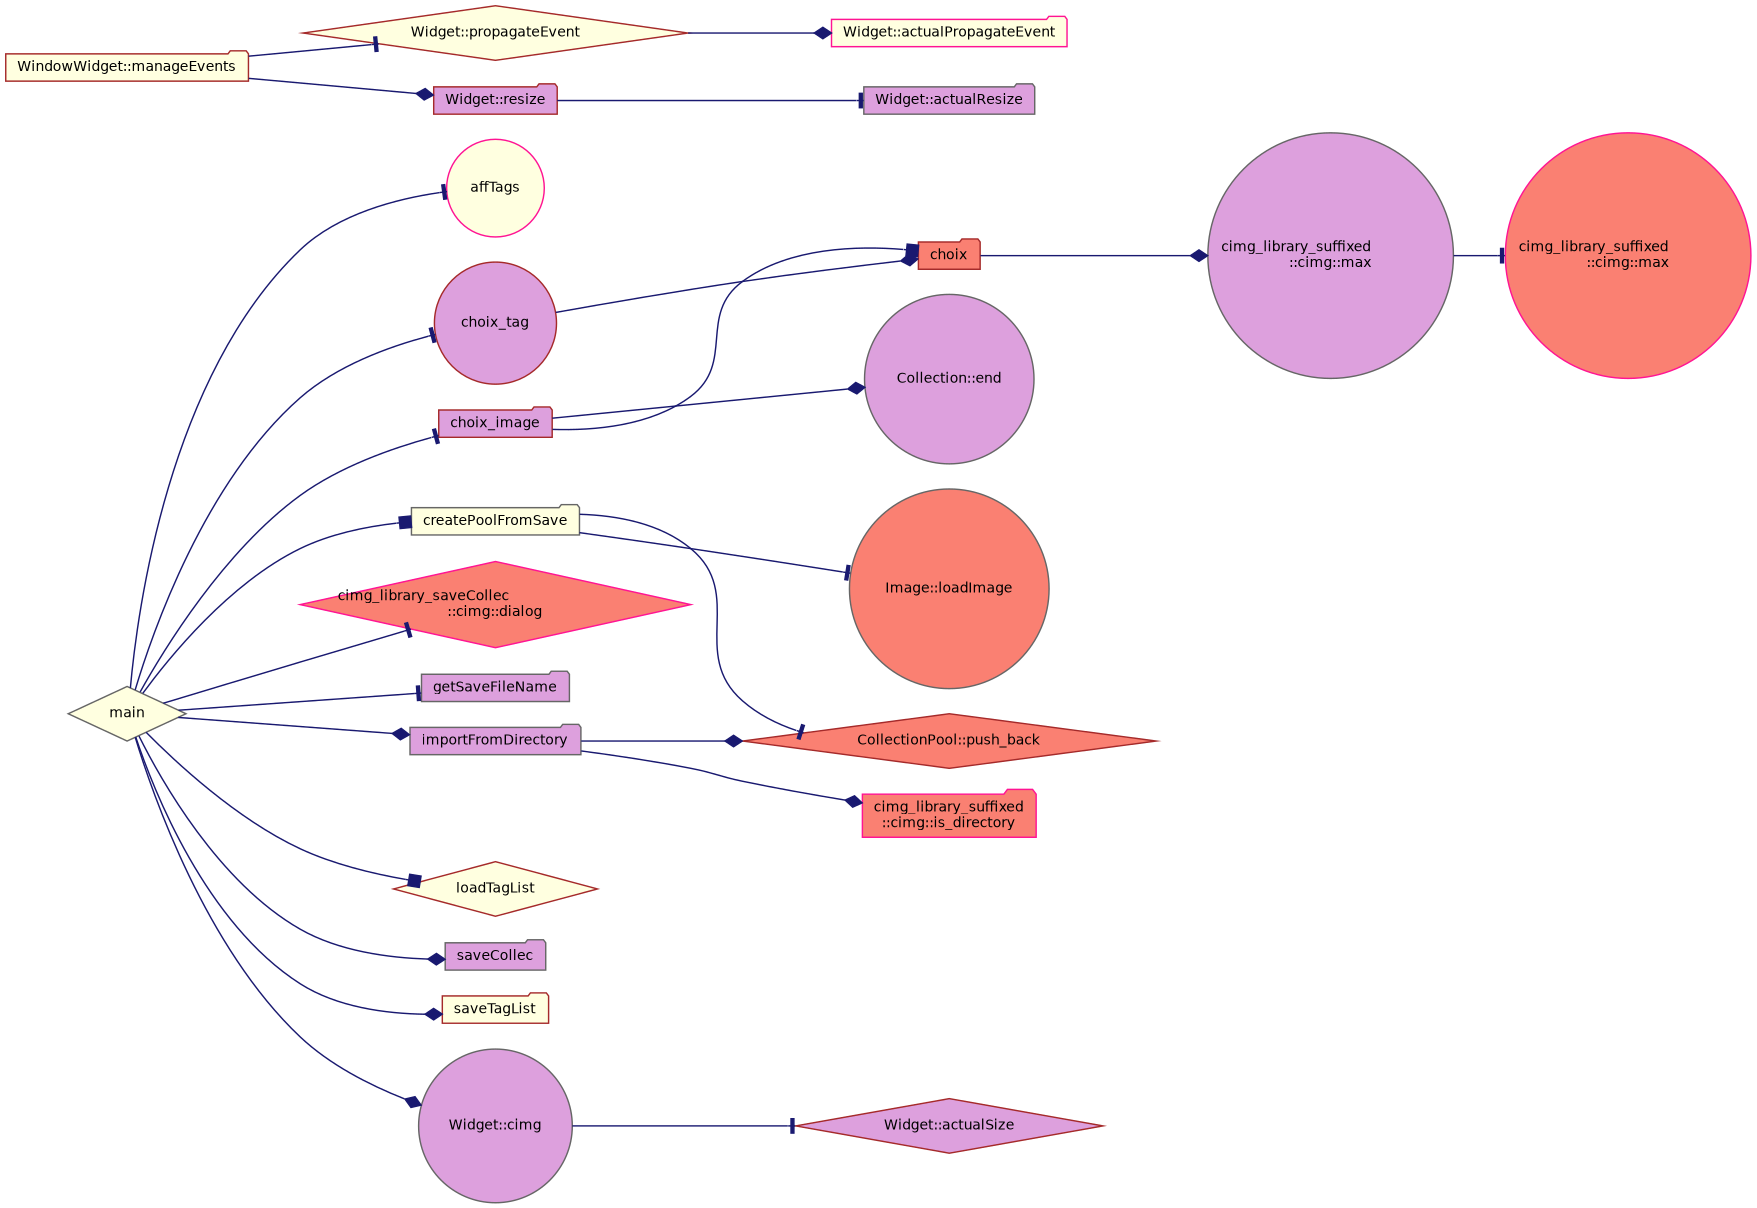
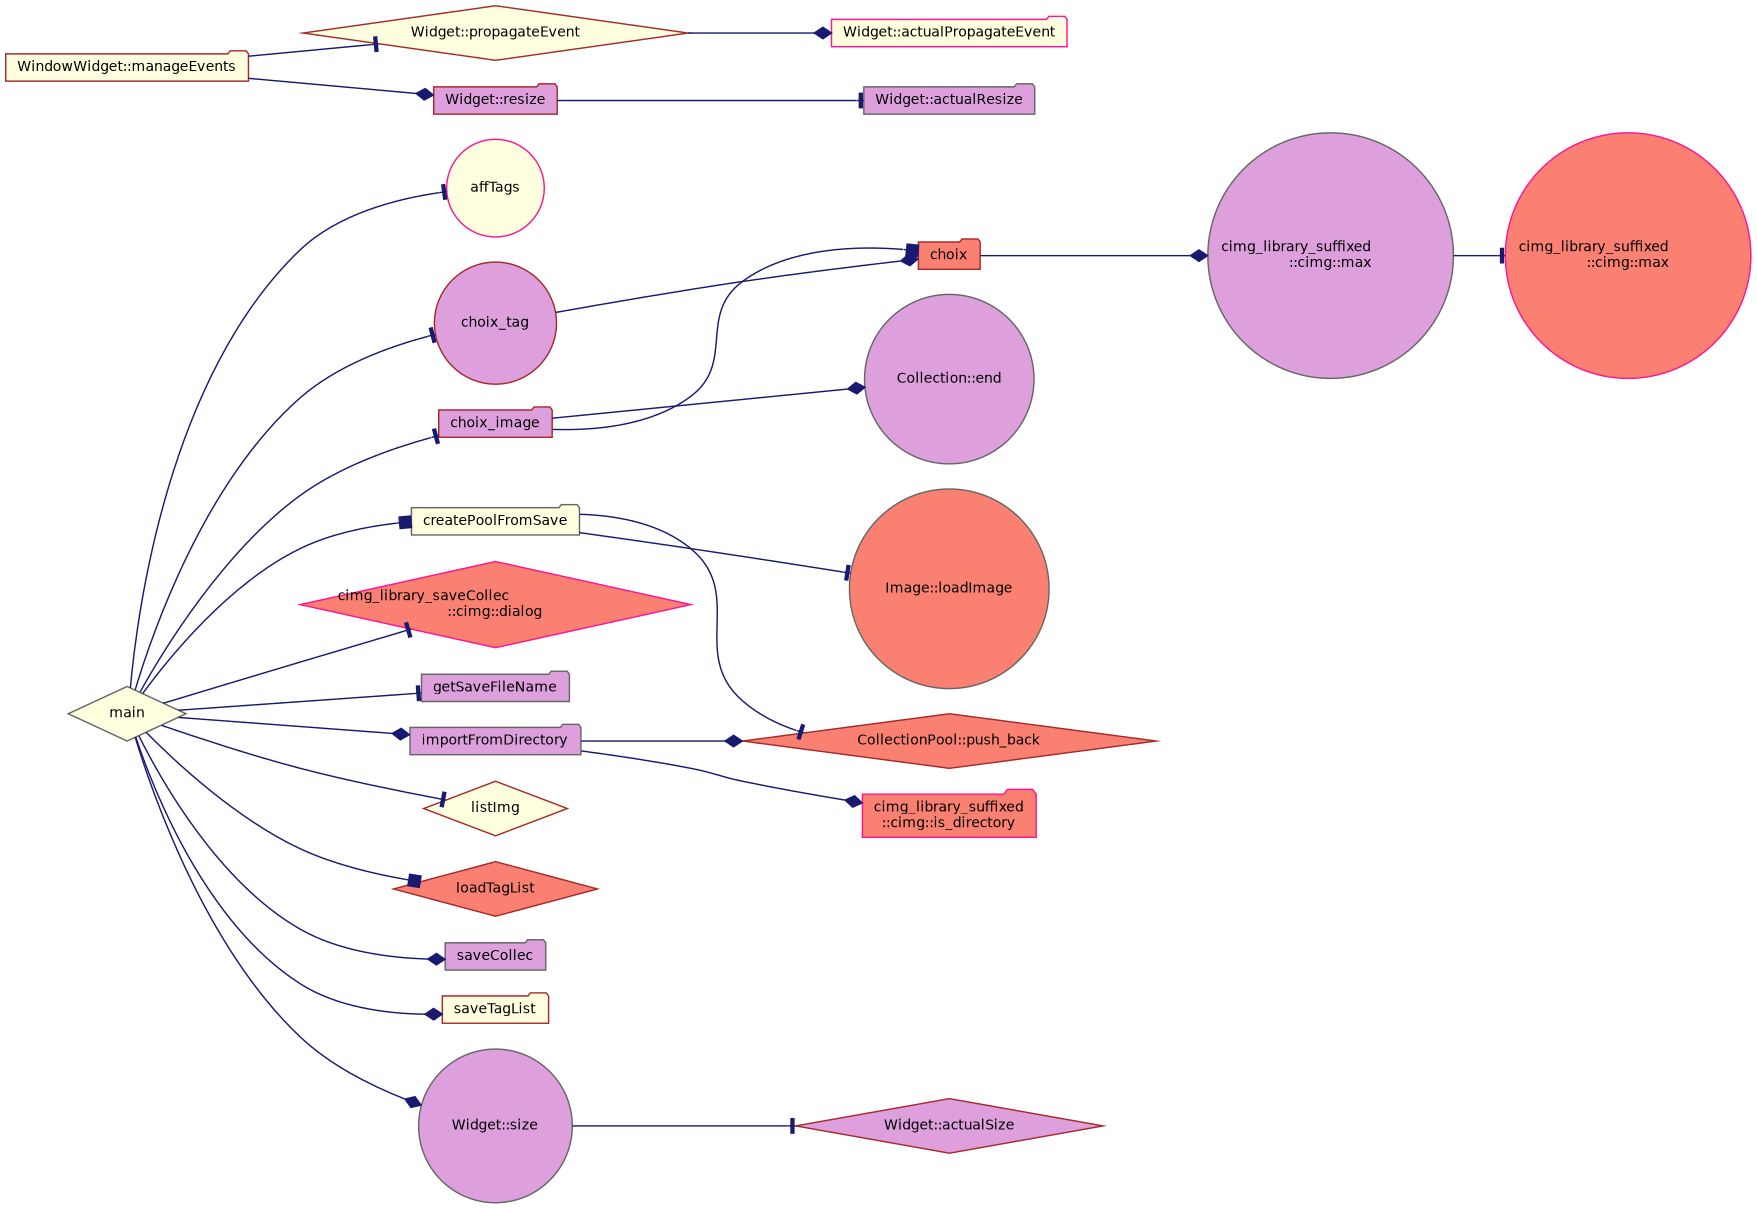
none -> (495, 809)
(495, 889) -> (495, 889)
(495, 1126) -> (495, 1126)
